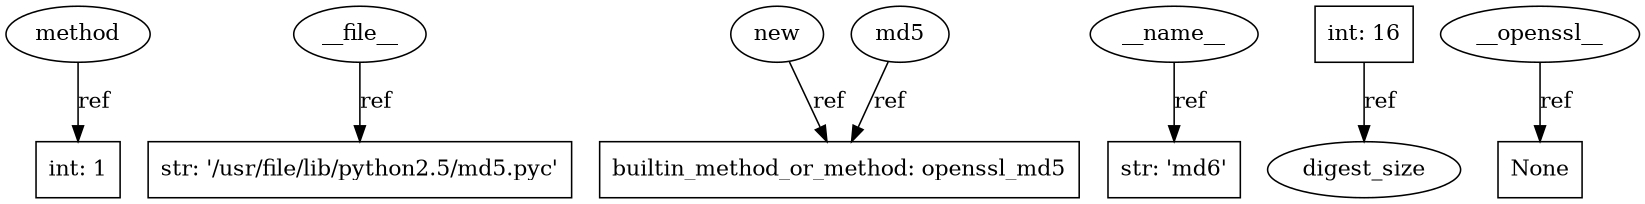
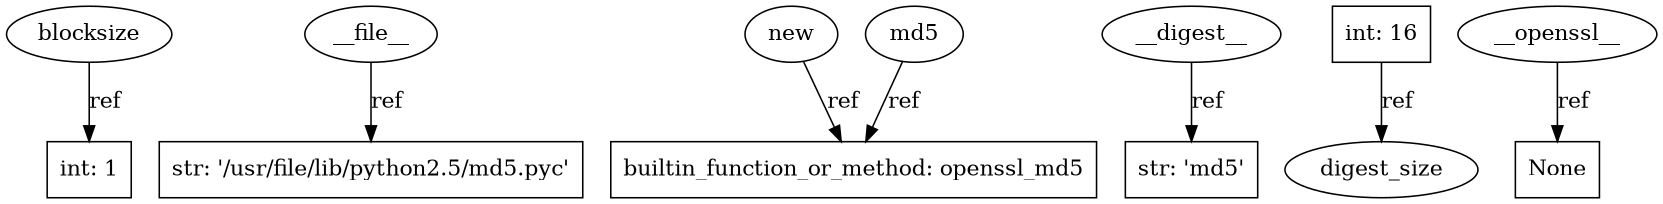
(78, 34) -> (89, 34)
(1174, 34) -> (1192, 34)
(839, 170) -> (854, 170)
(1174, 170) -> (1192, 170)
